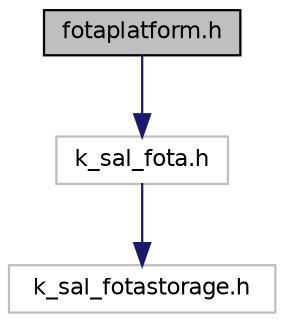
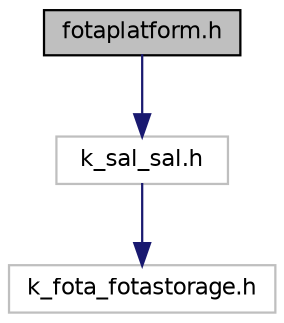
(142, 160) -> (142, 160)
(142, 289) -> (142, 289)
